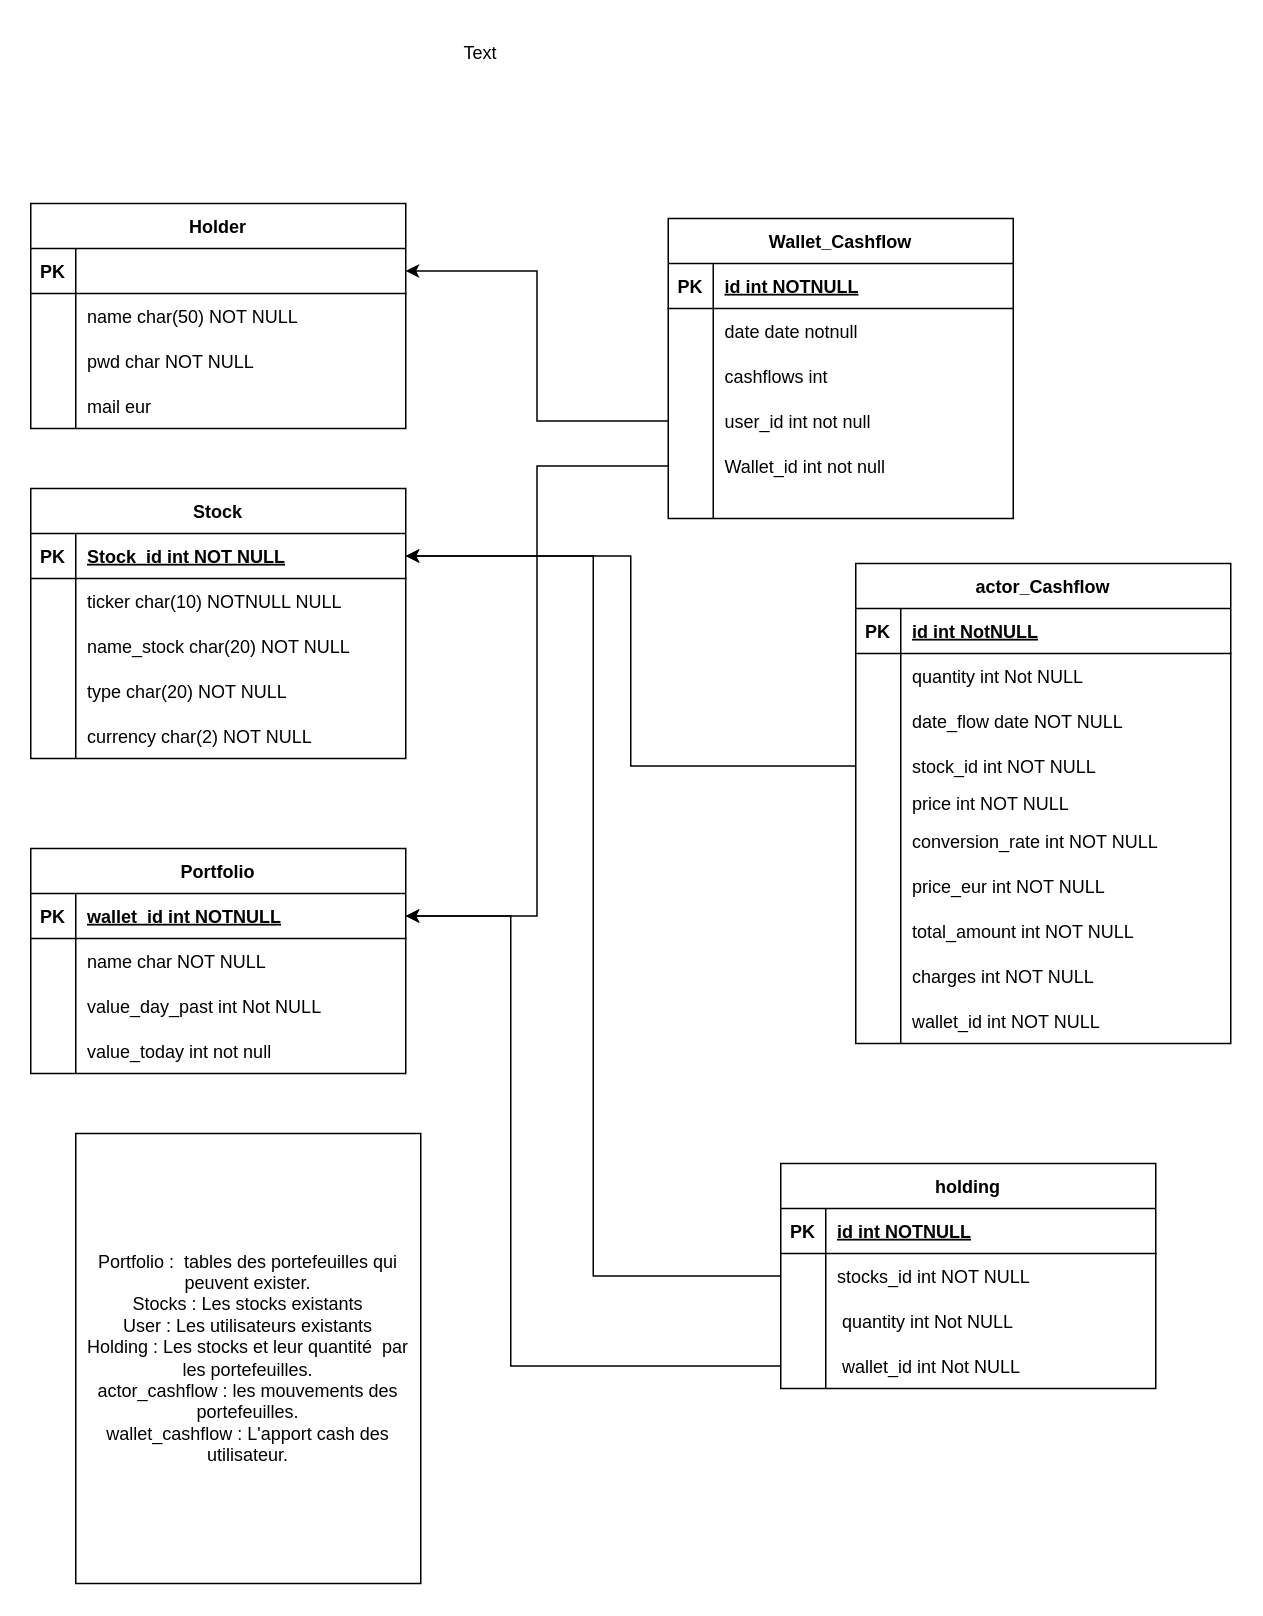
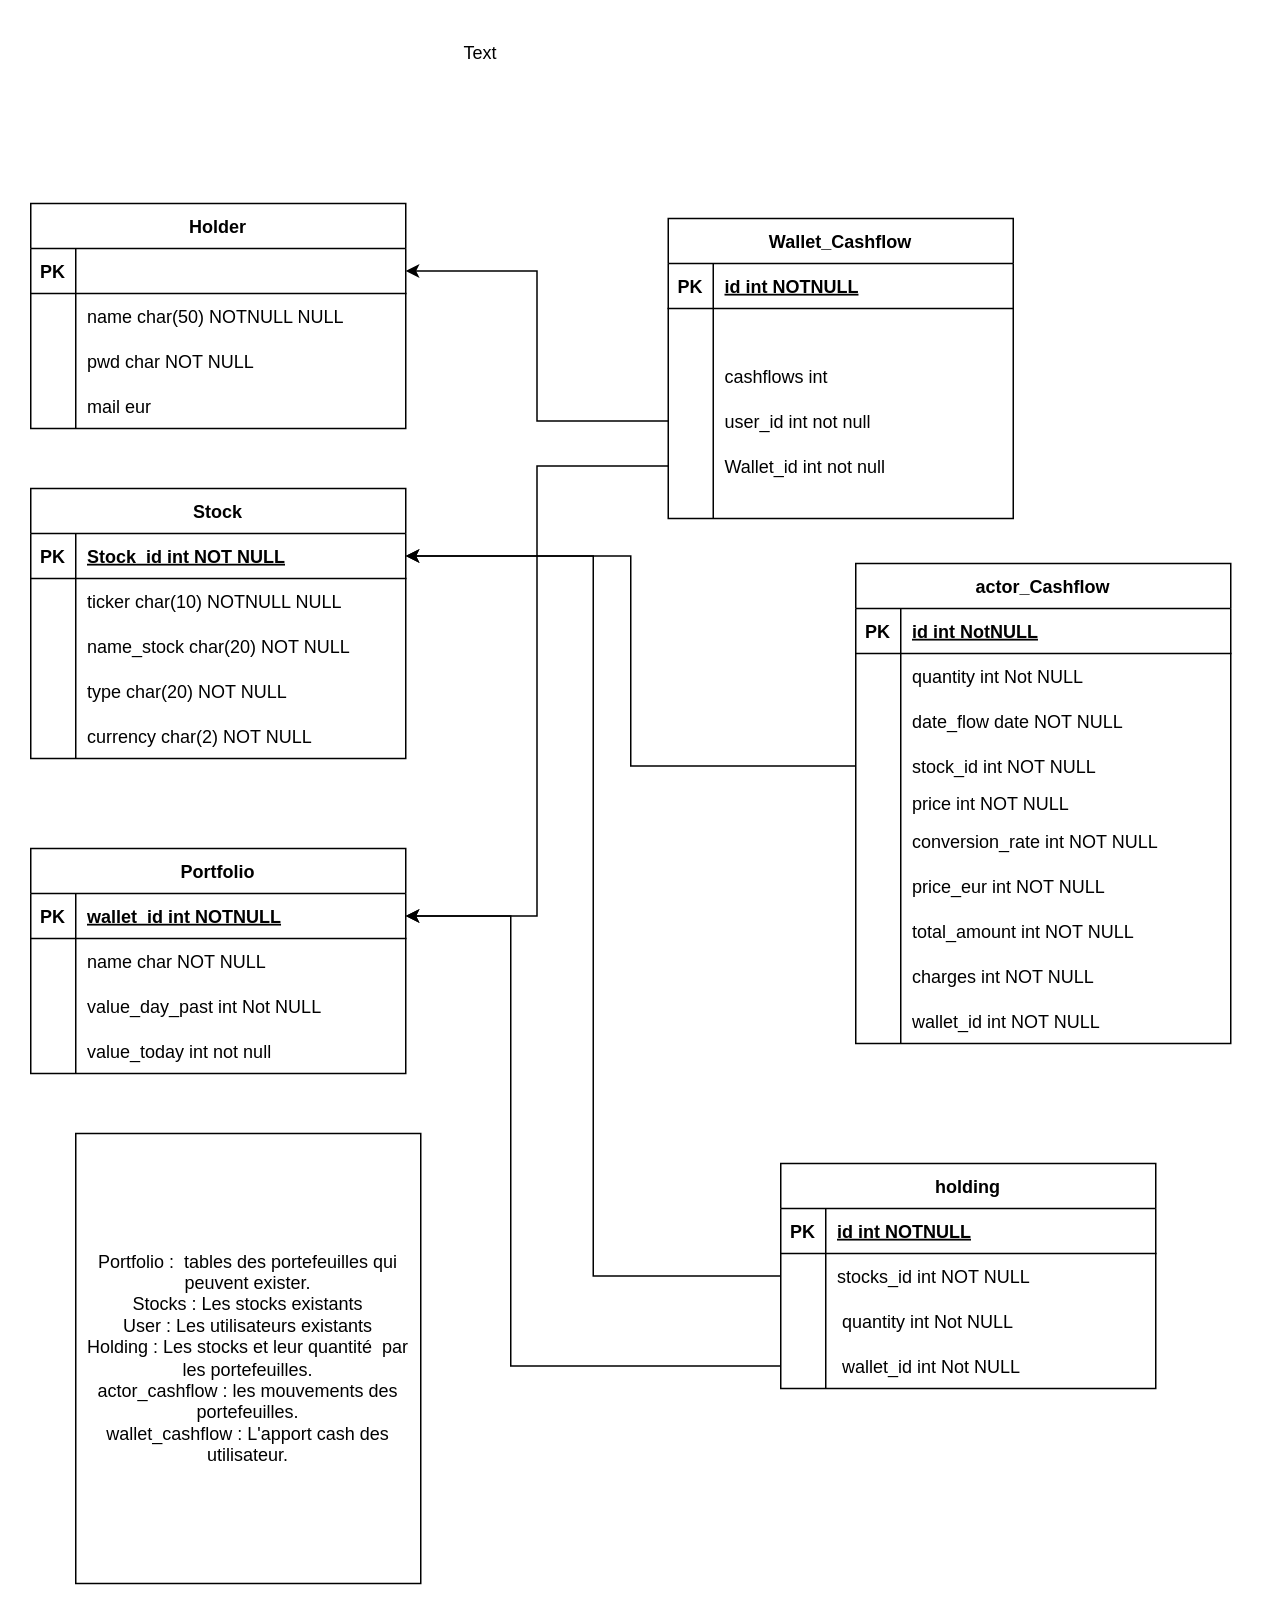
(191, 317) -> (211, 317)
(863, 331) -> none
